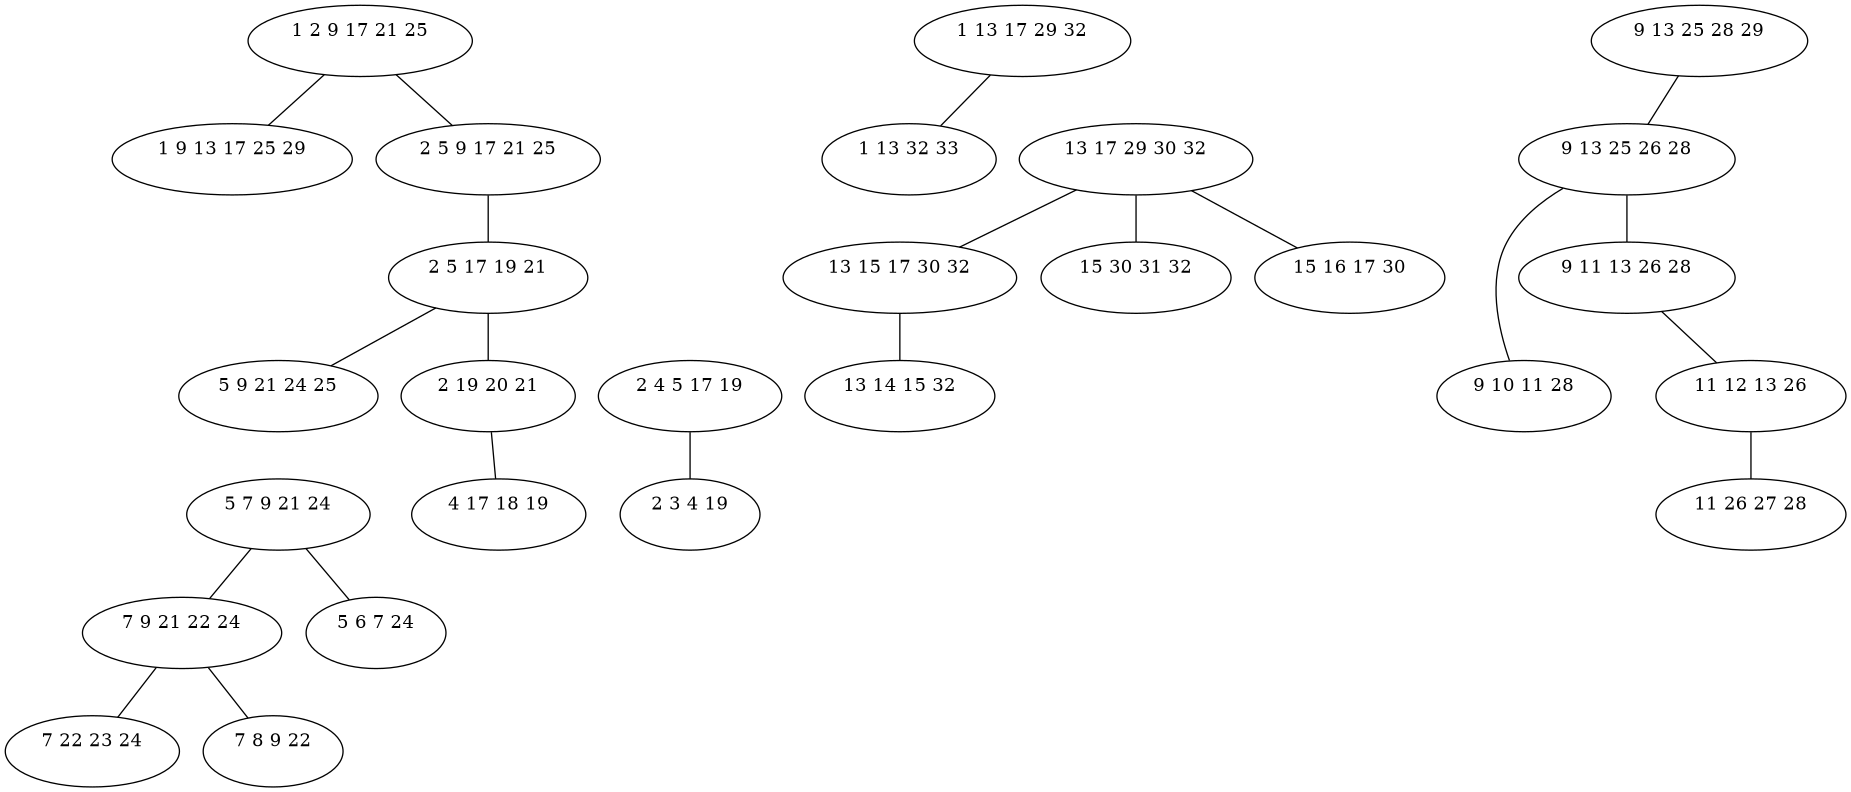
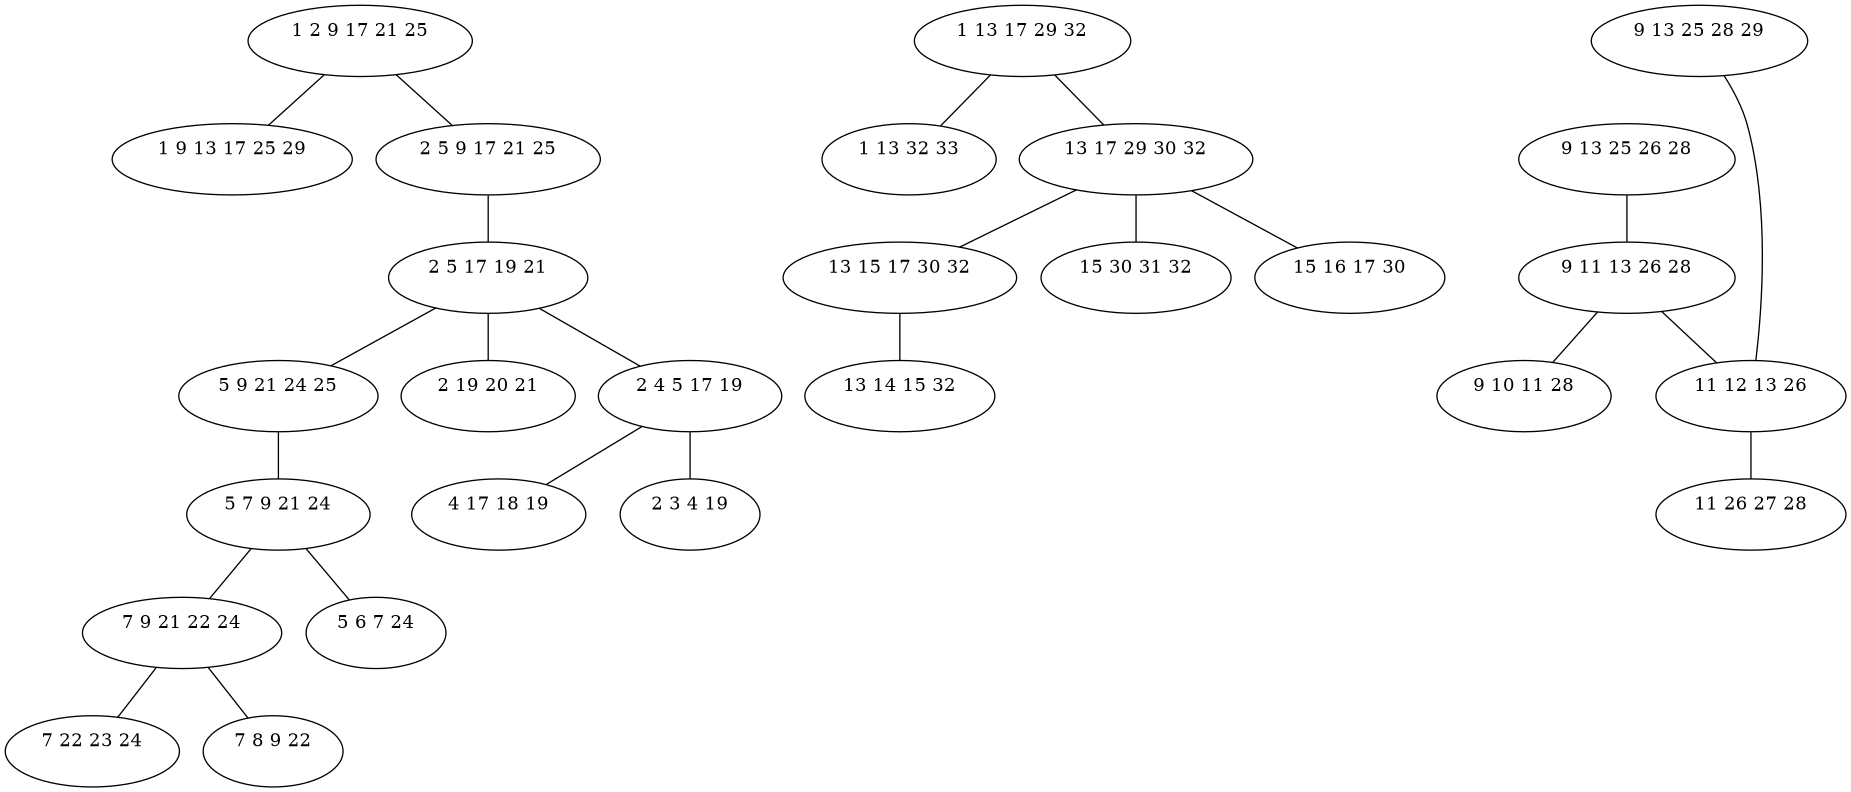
none -> (1079, 100)
(1663, 100) -> (1761, 215)
(1500, 262) -> (1575, 337)
none -> (590, 337)
none -> (278, 456)
(493, 456) -> (594, 456)
